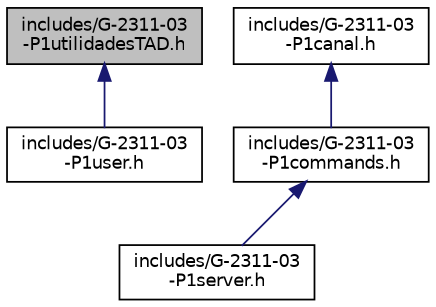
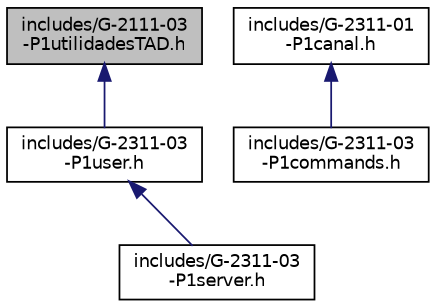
(105, 36) -> (105, 36)
(331, 36) -> (331, 36)
(268, 220) -> (167, 220)
